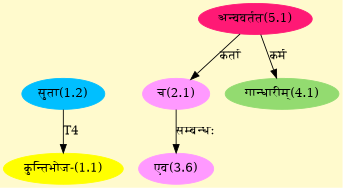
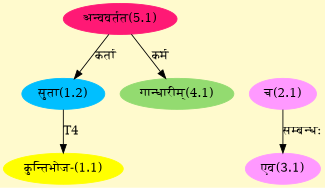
(219, 54) -> (94, 53)
(176, 169) -> (283, 169)
